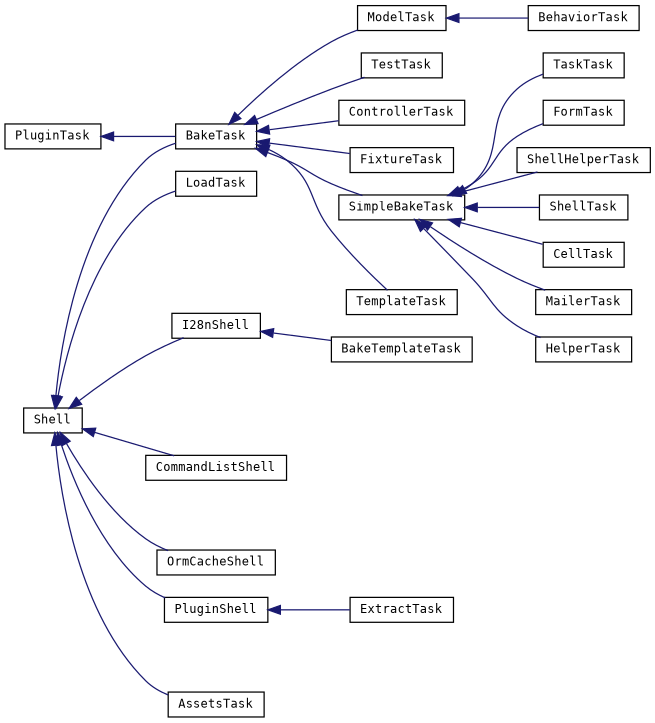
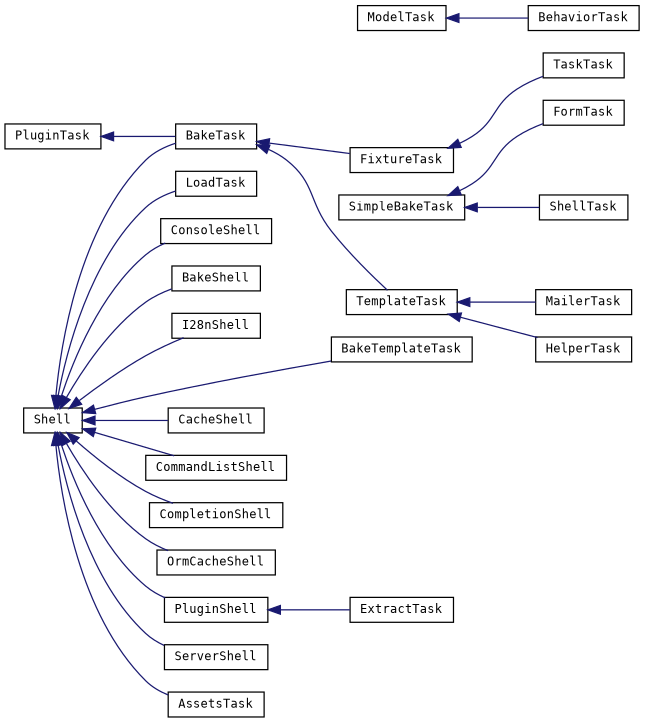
(402, 65) -> none
(294, 67) -> none
(402, 113) -> none
(497, 126) -> (499, 107)
(584, 160) -> none
(315, 175) -> none
none -> (216, 231)
(584, 255) -> none
(486, 262) -> (503, 302)
none -> (216, 278)
(480, 287) -> (499, 327)
(302, 337) -> (212, 383)
none -> (216, 420)
none -> (216, 515)
none -> (216, 657)
